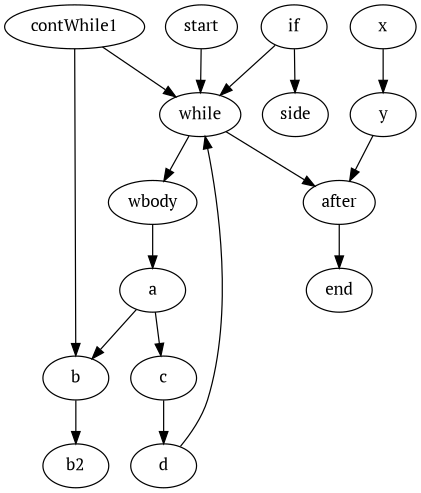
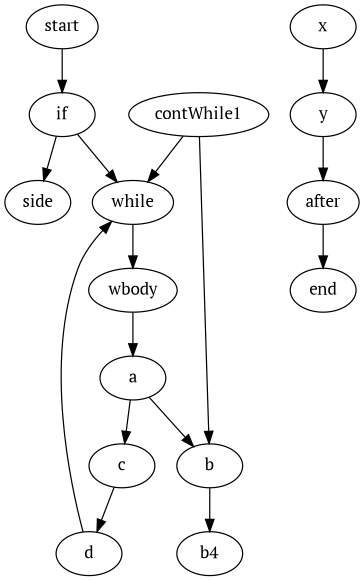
(201, 65) -> (62, 65)
(265, 156) -> none
(76, 466) -> (210, 554)
